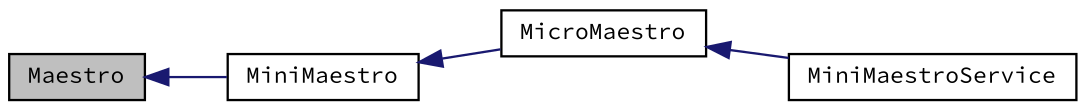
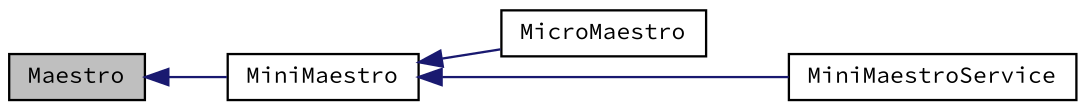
(759, 54) -> (615, 77)
